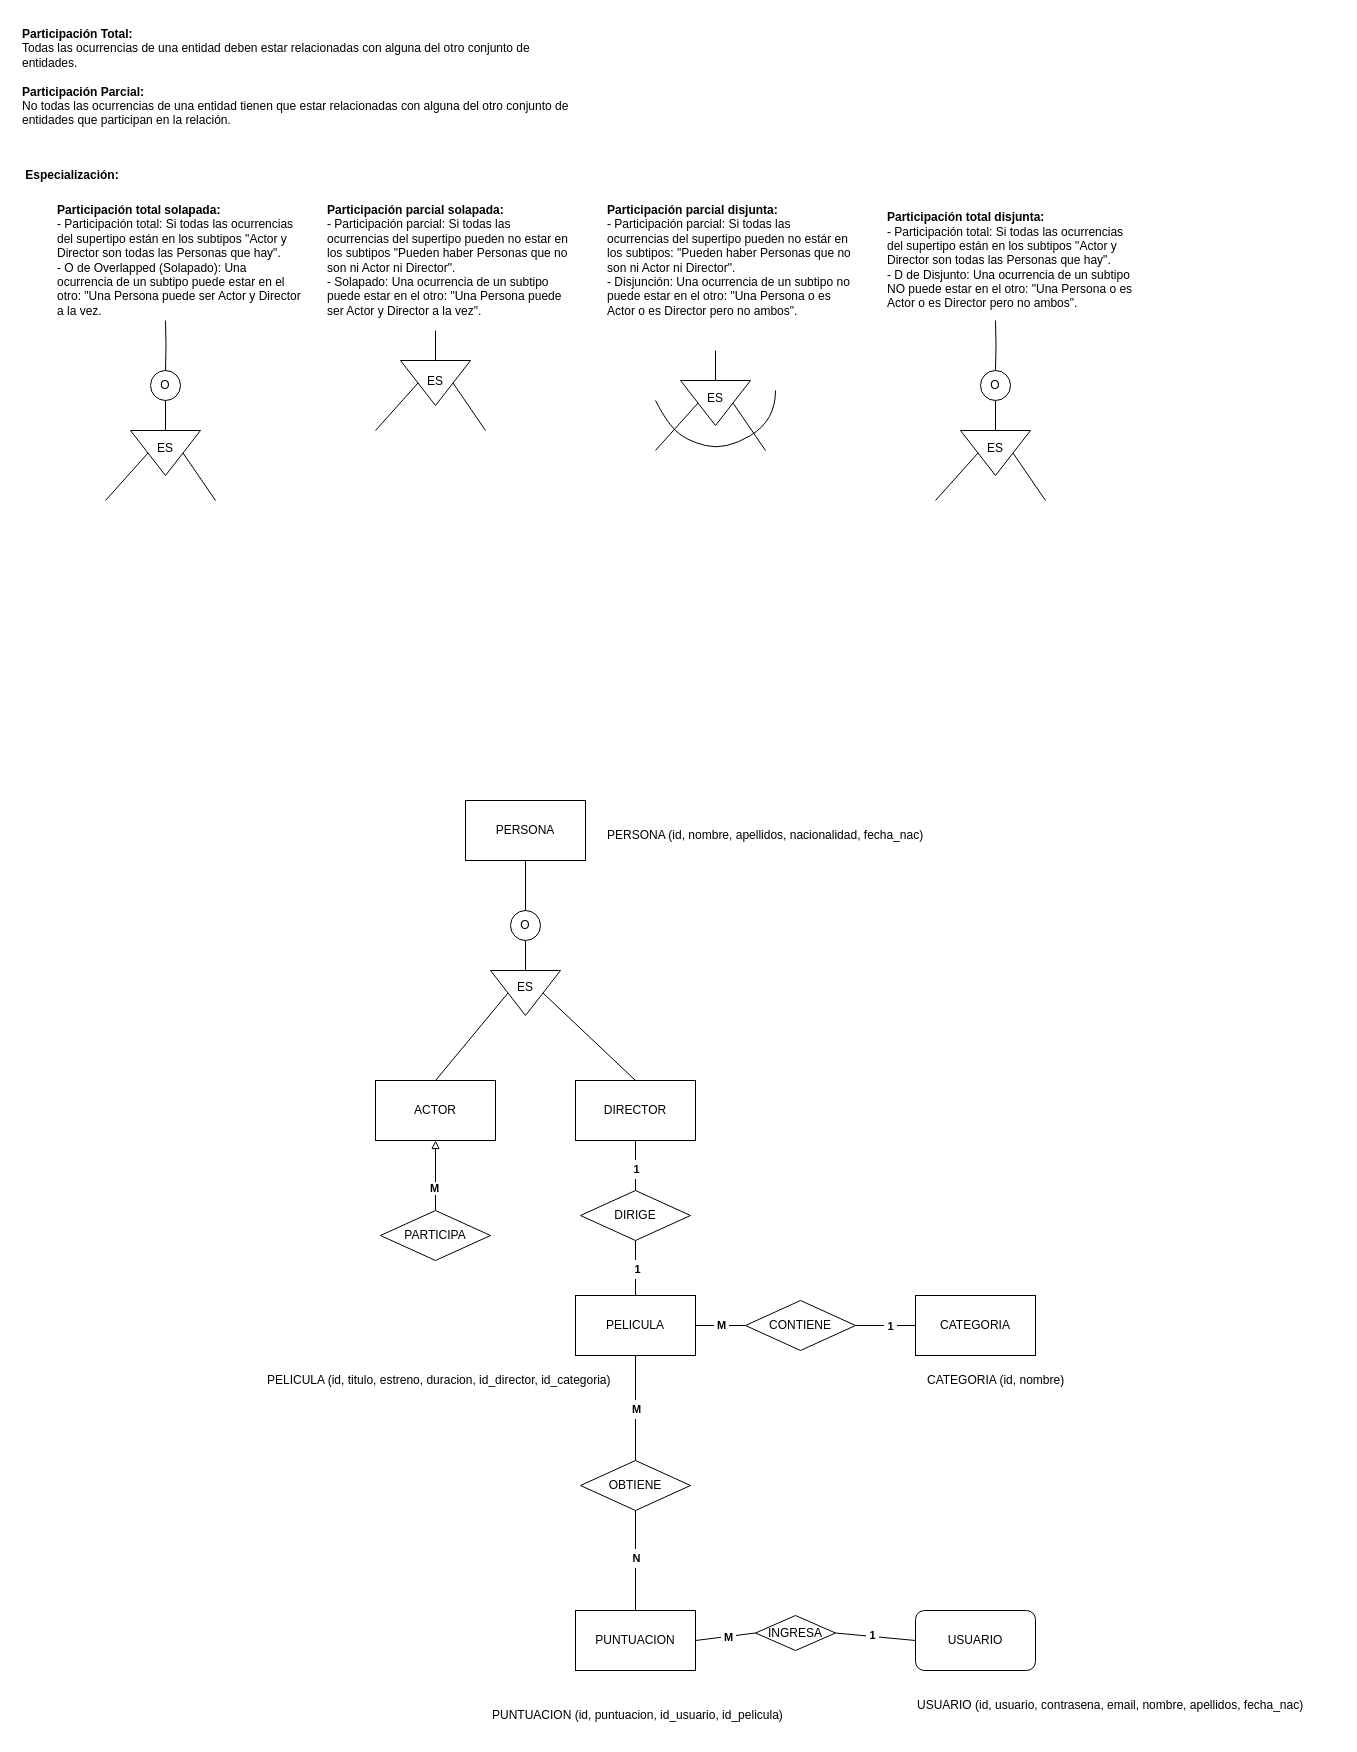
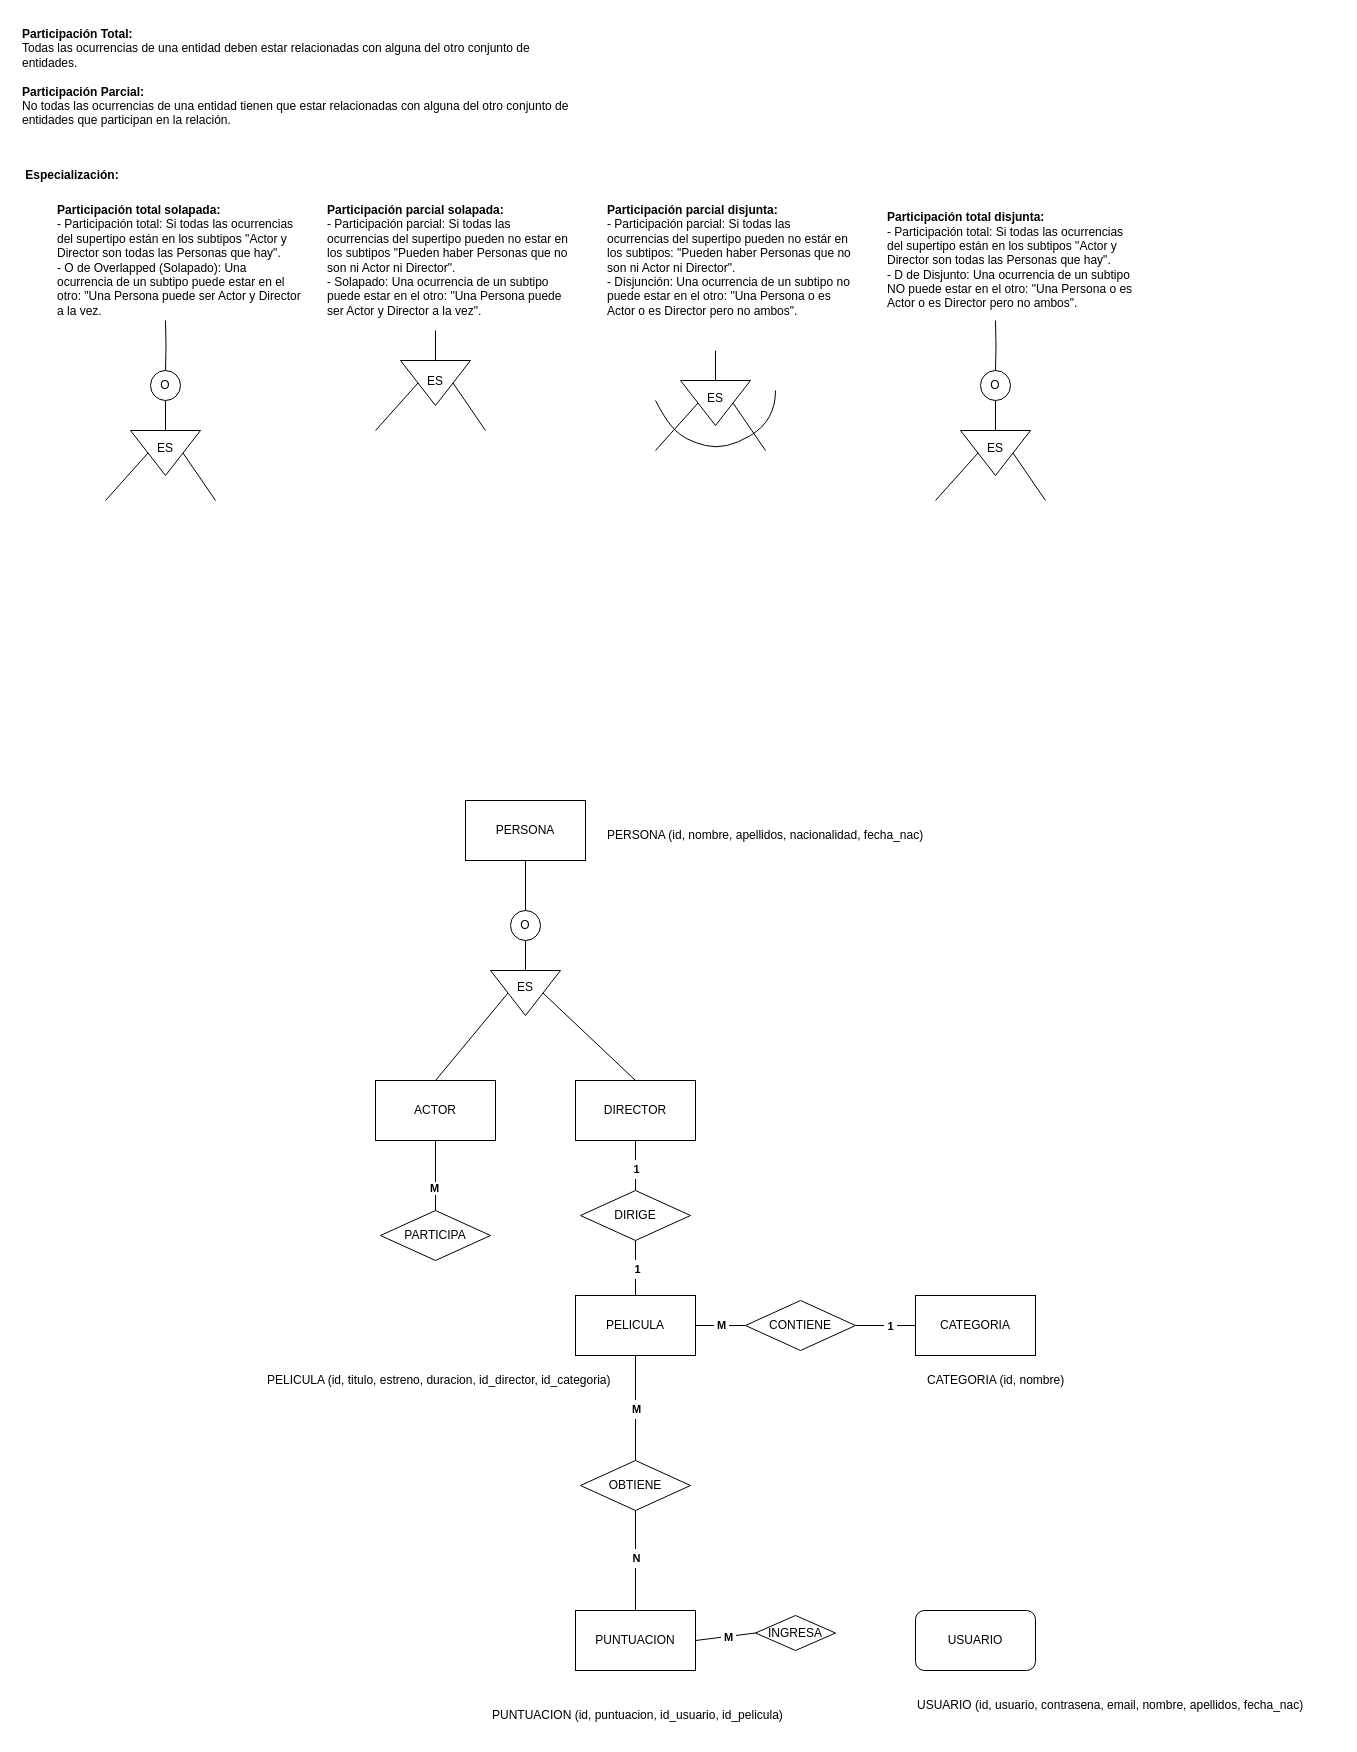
(436, 1150) -> (436, 1147)
(876, 1637) -> none
